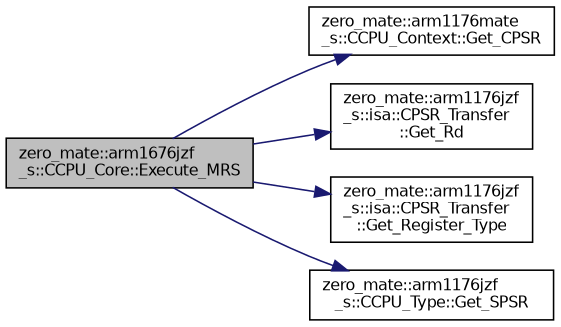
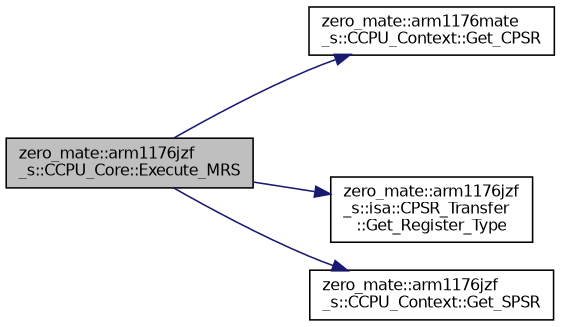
(432, 116) -> none
(130, 163) -> (130, 163)
(432, 295) -> (432, 295)
